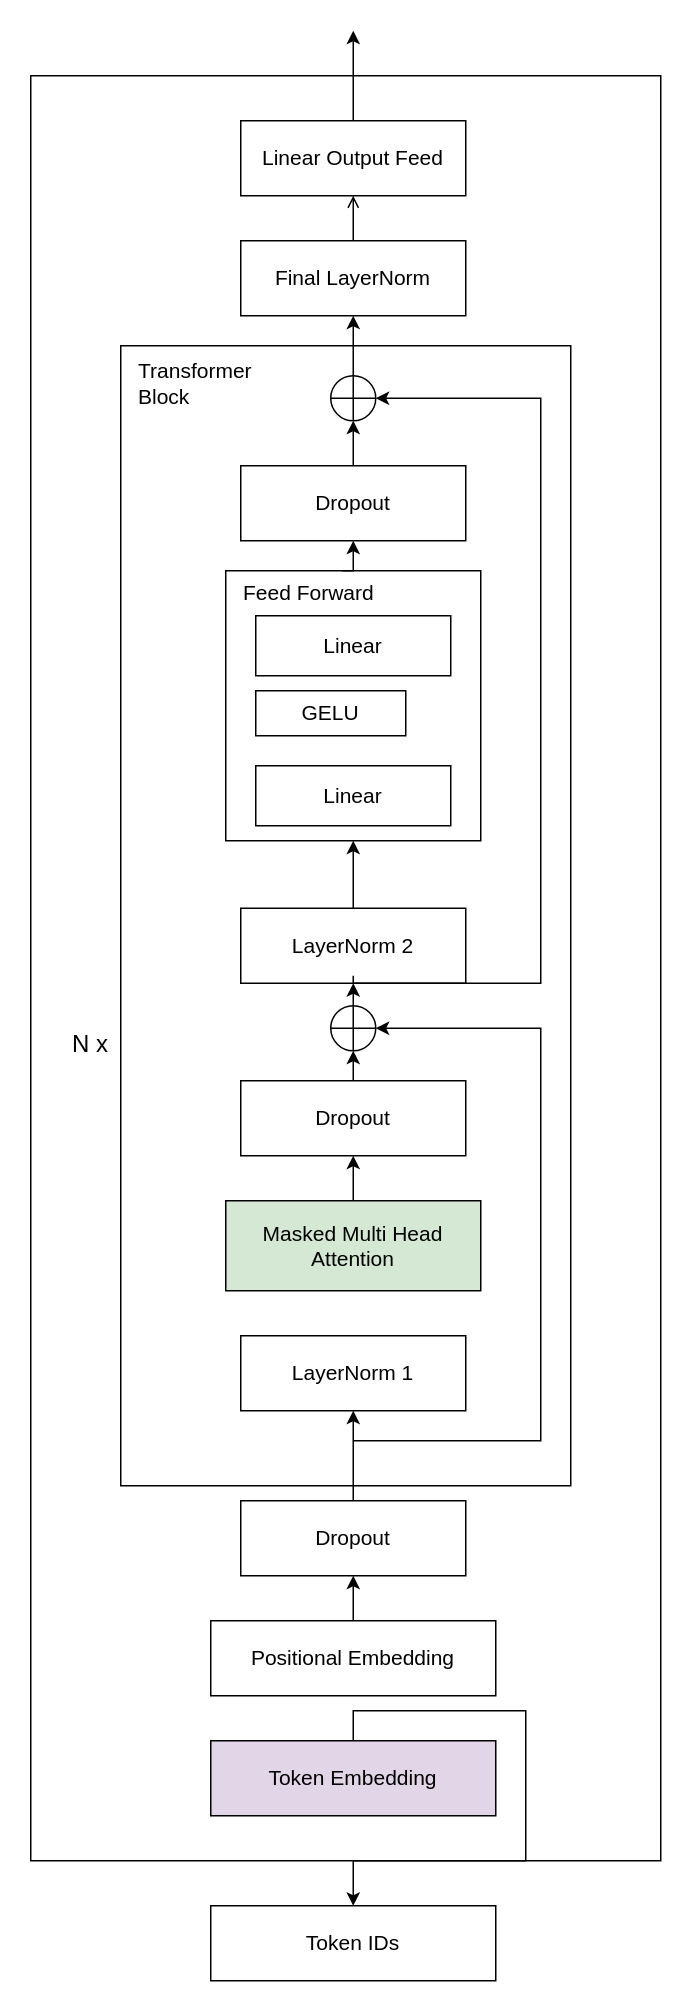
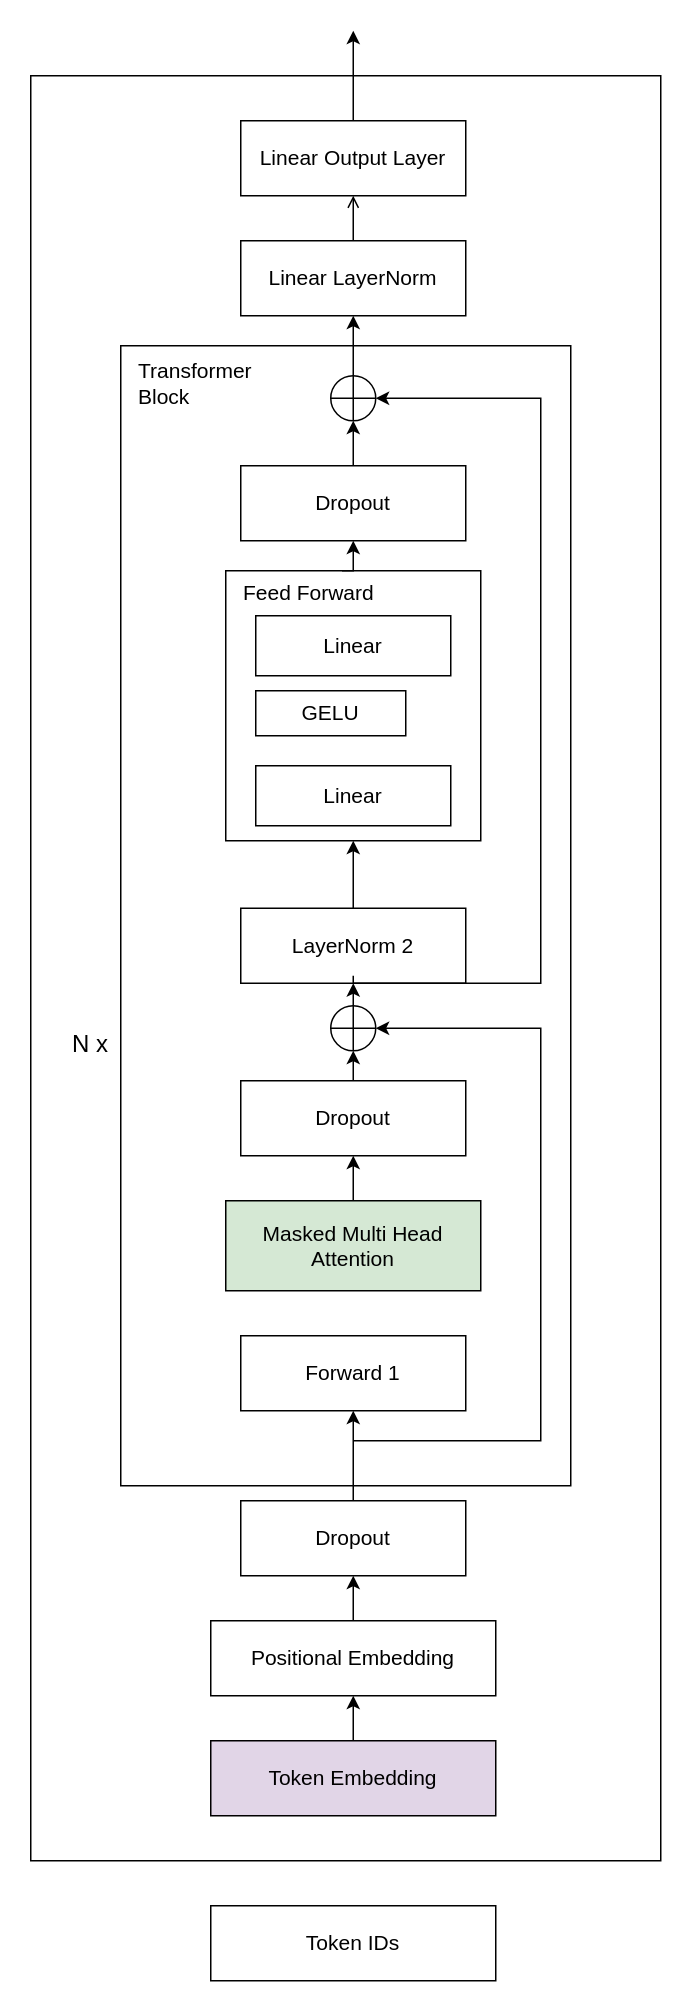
(353, 158) -> (353, 158)
(353, 278) -> (353, 278)
(353, 1373) -> (353, 1373)
(515, 1711) -> (353, 1709)
